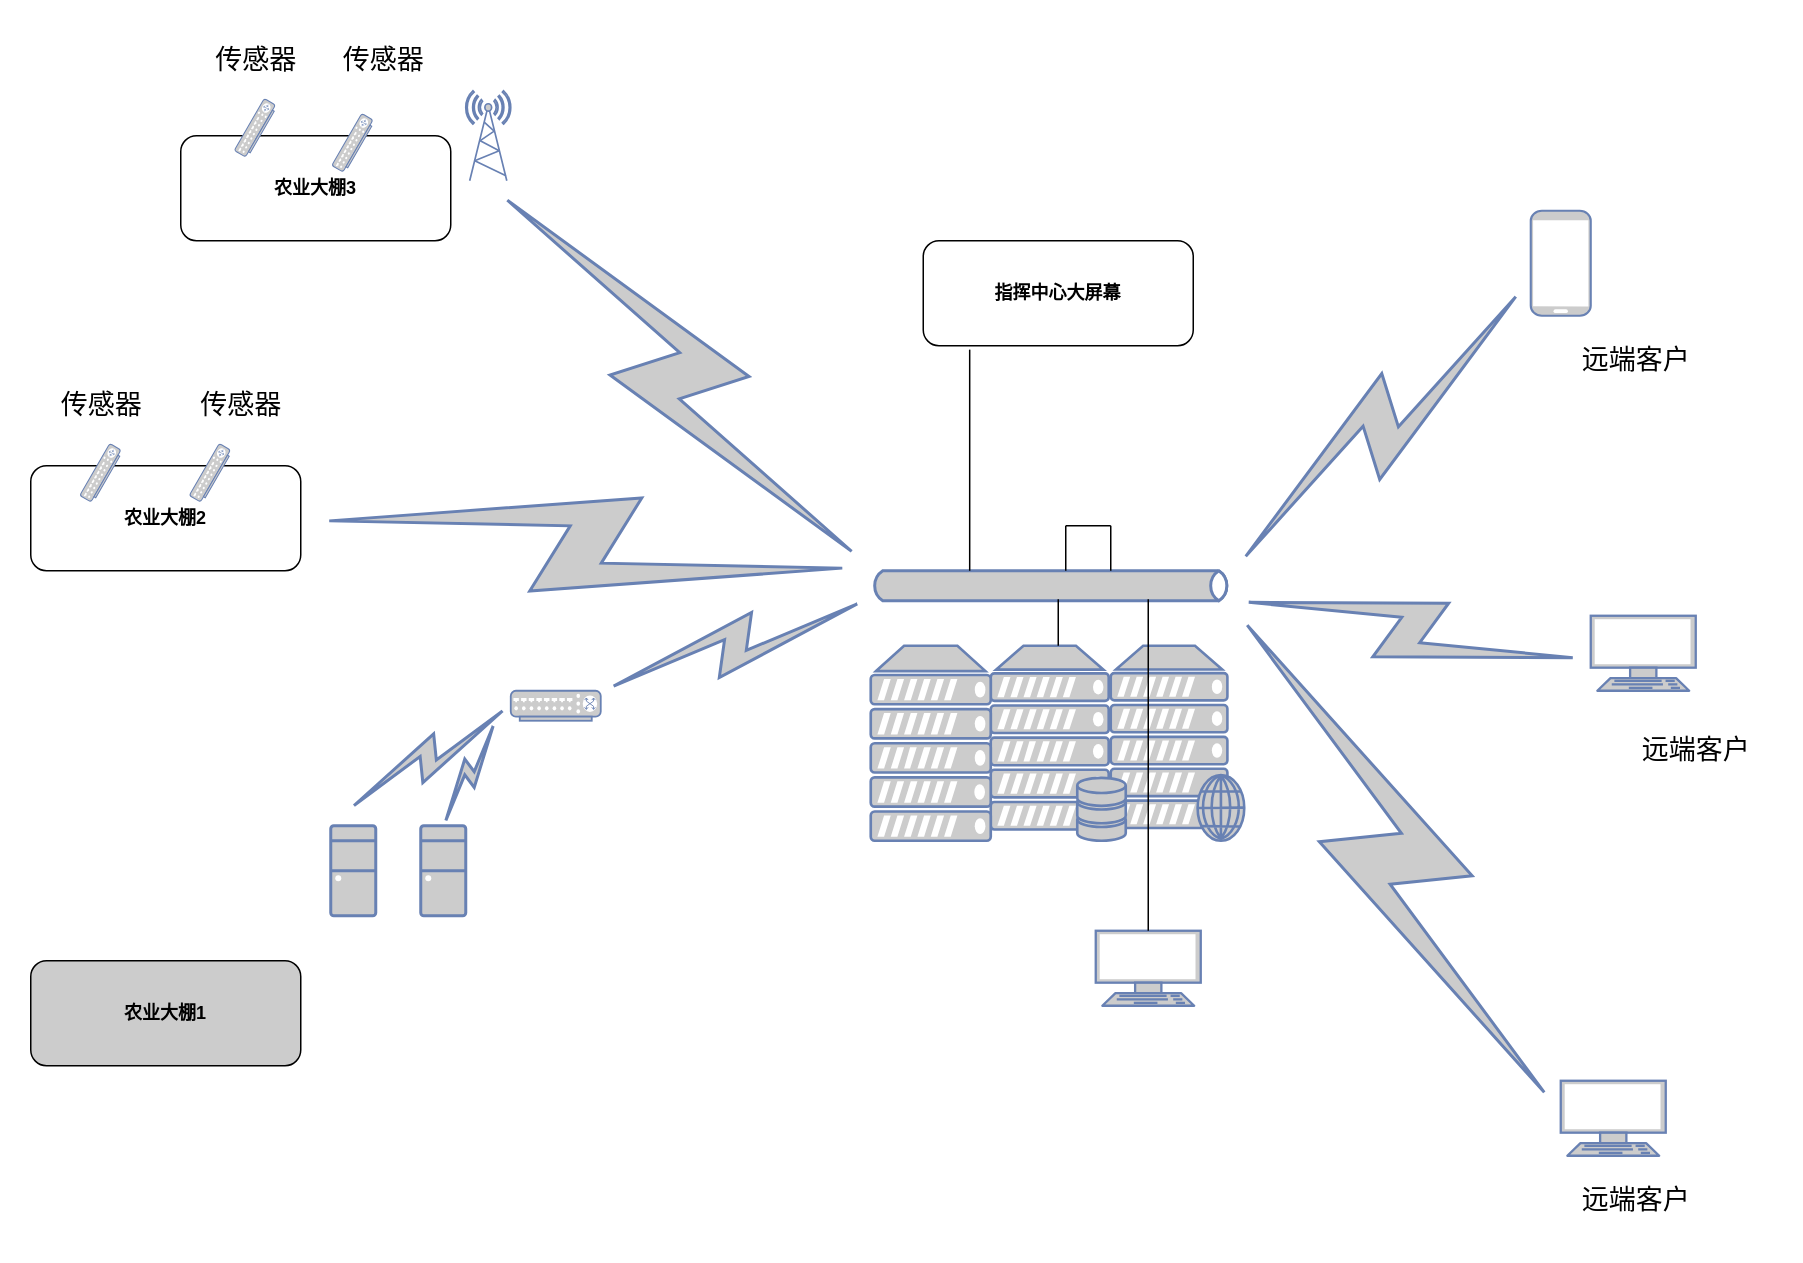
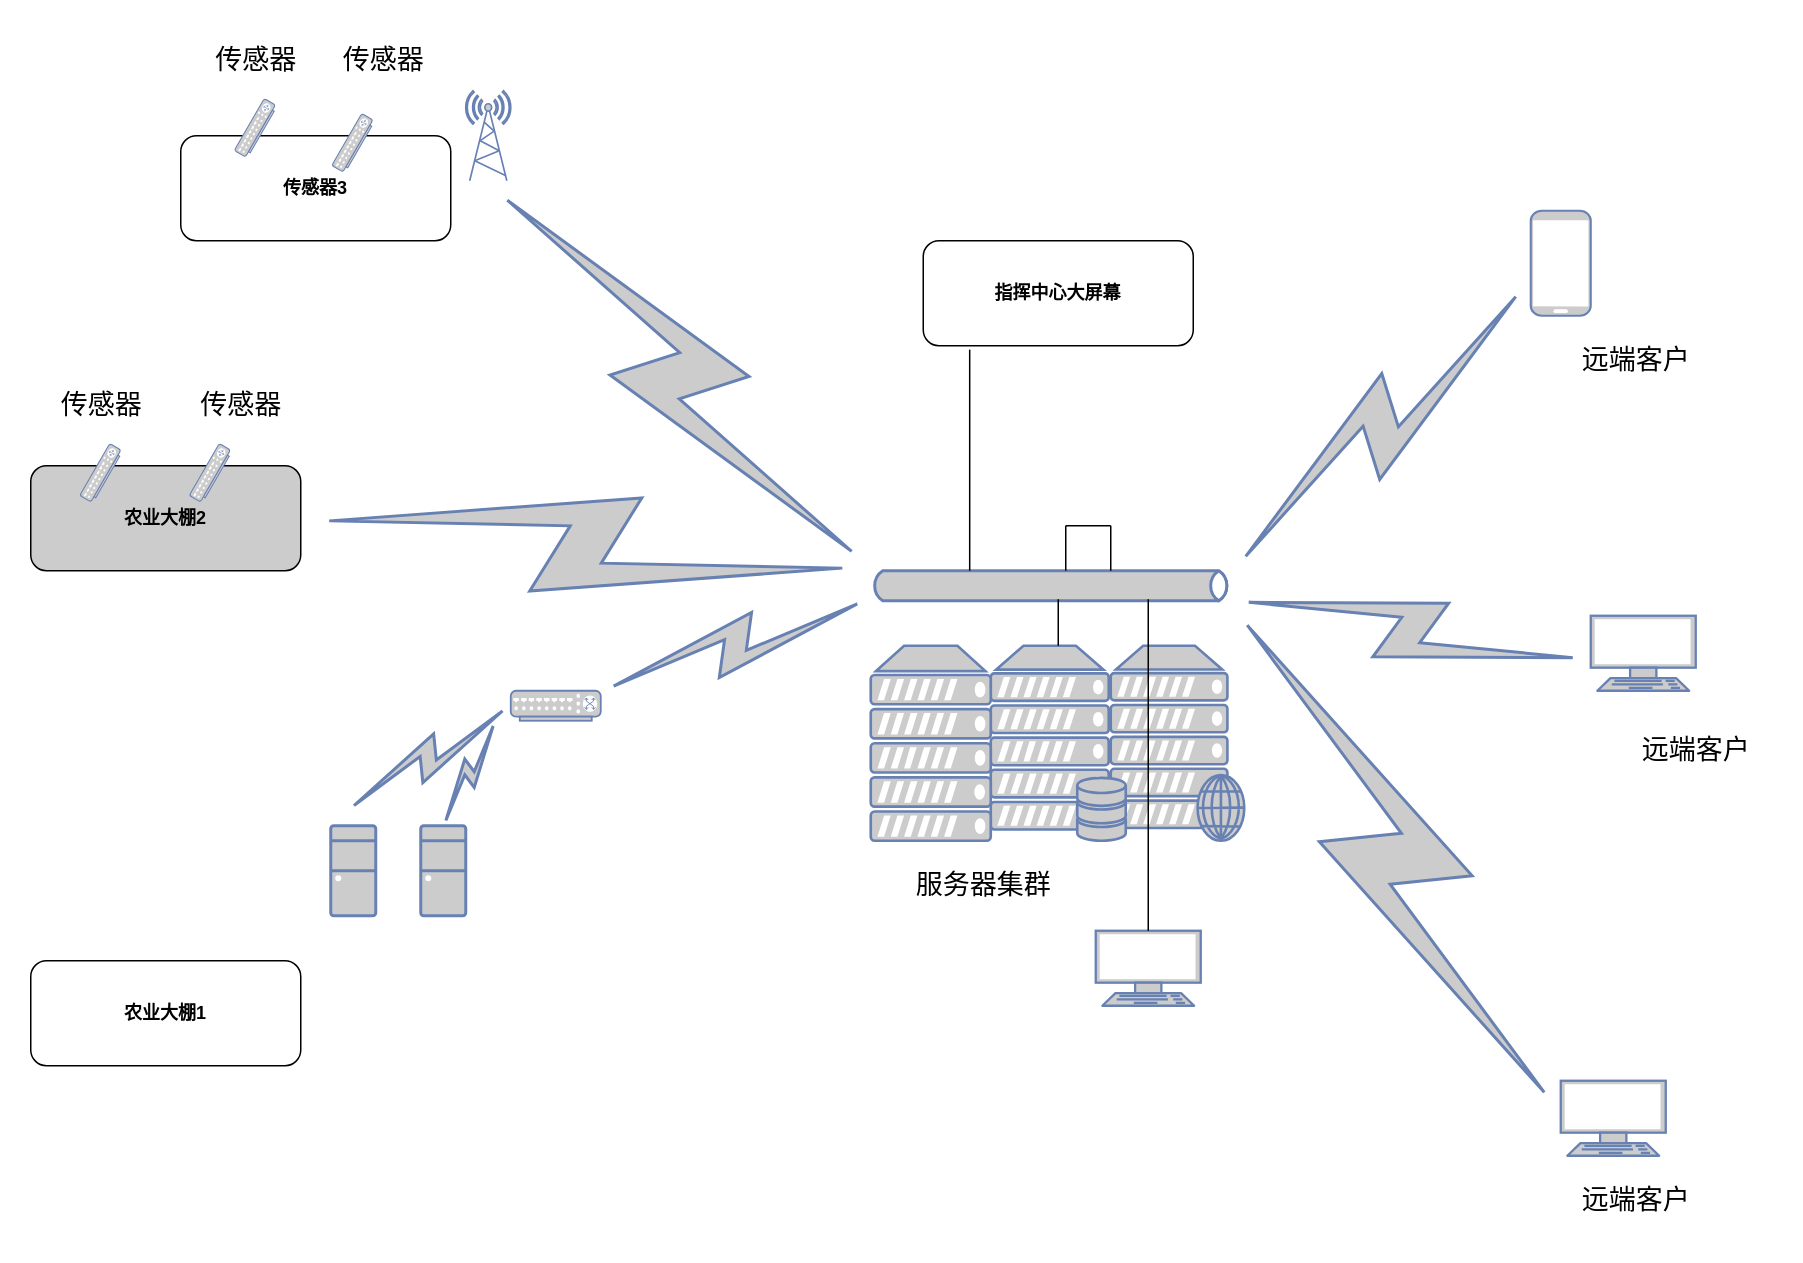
(316, 188) -> (316, 188)
(166, 518) -> (166, 518)
none -> (983, 886)
(166, 1013) -> (166, 1013)
